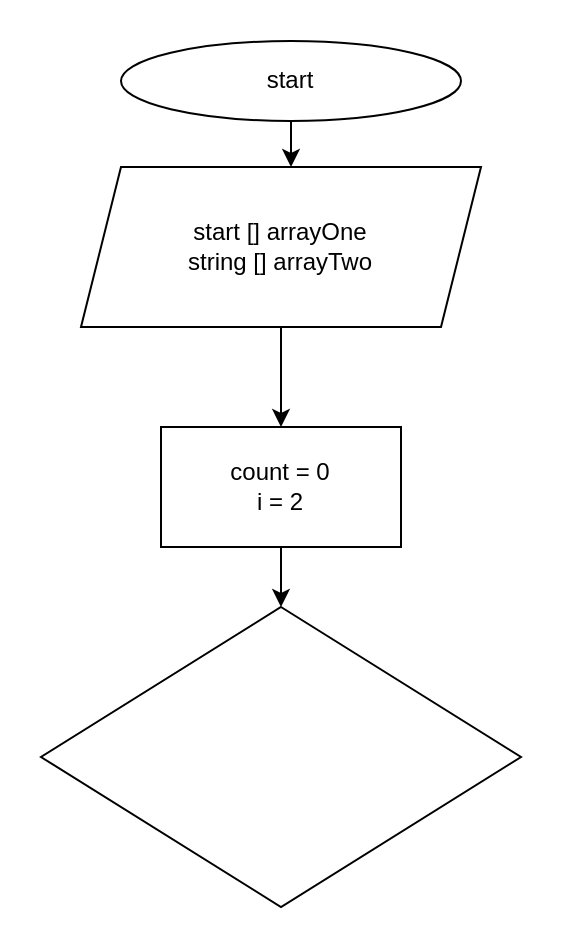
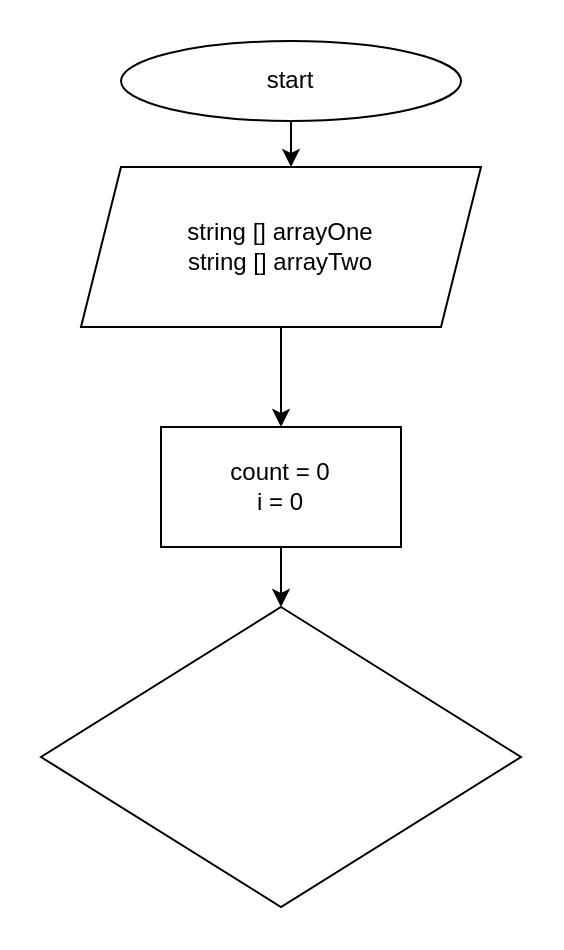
(281, 247) -> (281, 247)
(281, 487) -> (281, 487)
